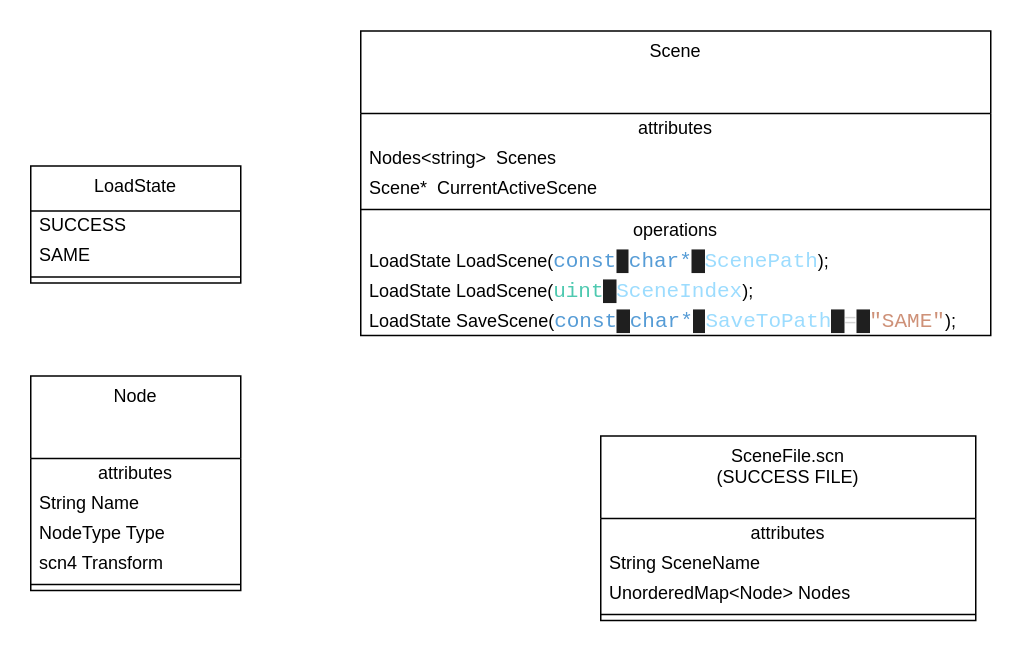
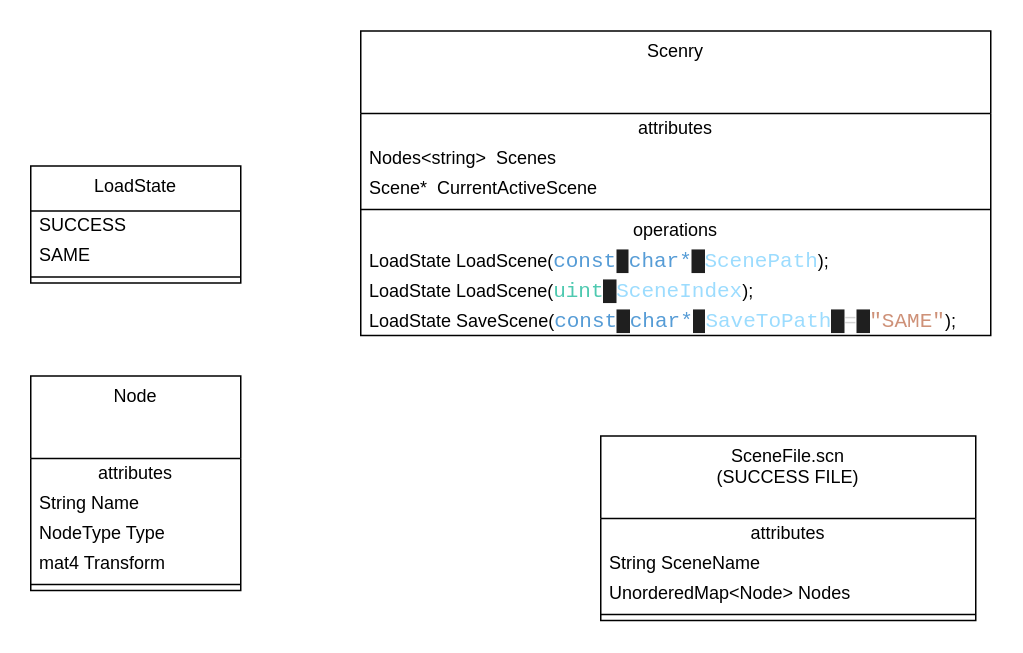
(676, 52) -> (676, 52)
(108, 563) -> (108, 563)
